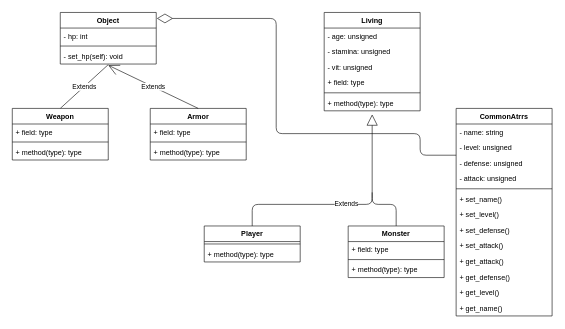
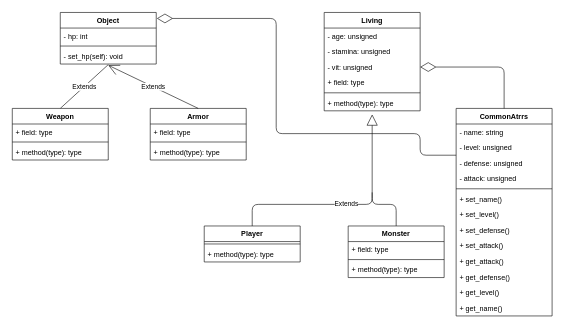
none -> (490, 67)
